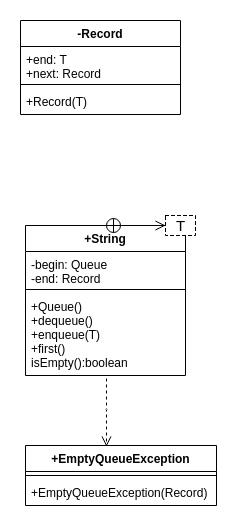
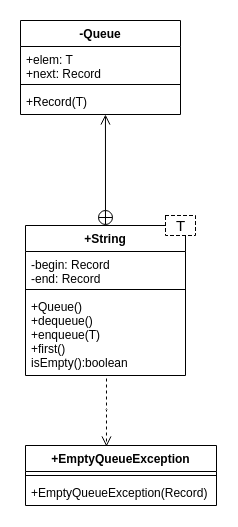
(100, 34) -> (100, 34)
(46, 60) -> (48, 60)
(159, 226) -> (105, 164)
(70, 265) -> (73, 265)
